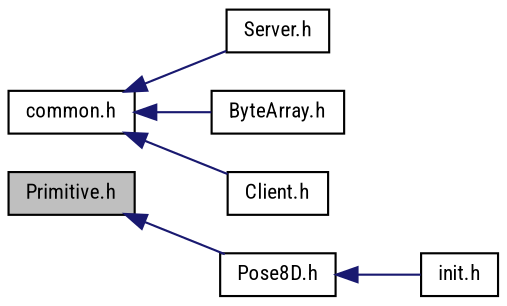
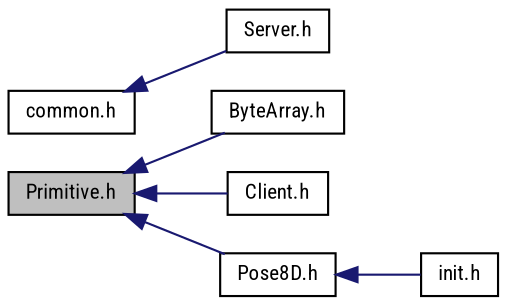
(184, 112) -> (185, 149)
(186, 157) -> (192, 193)
